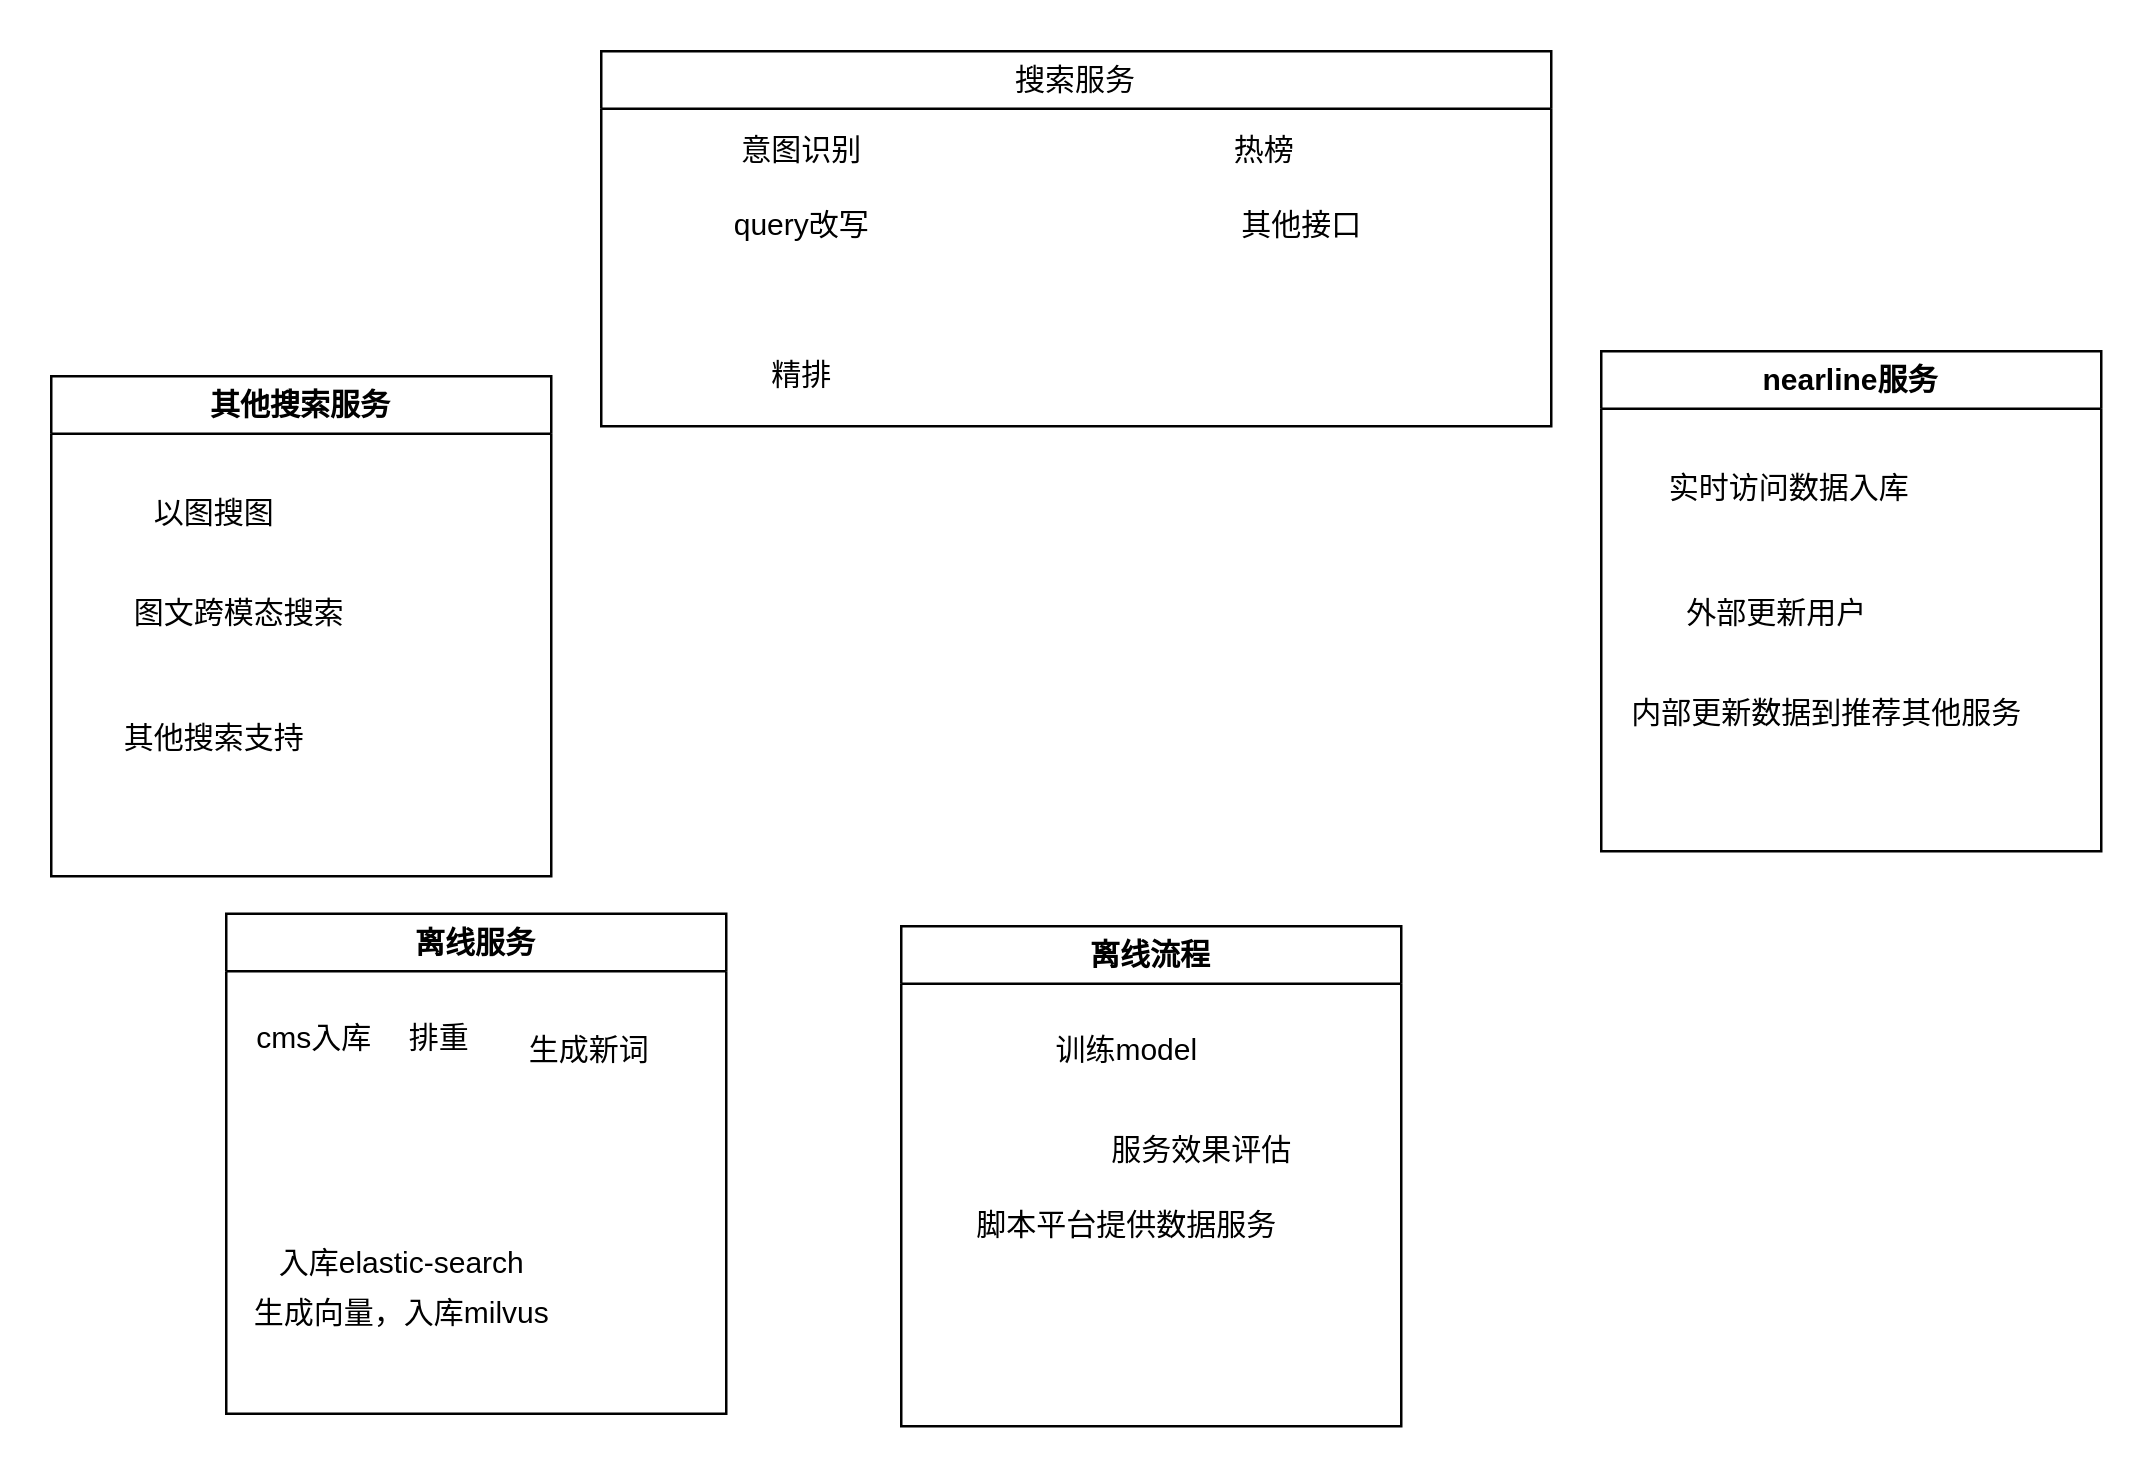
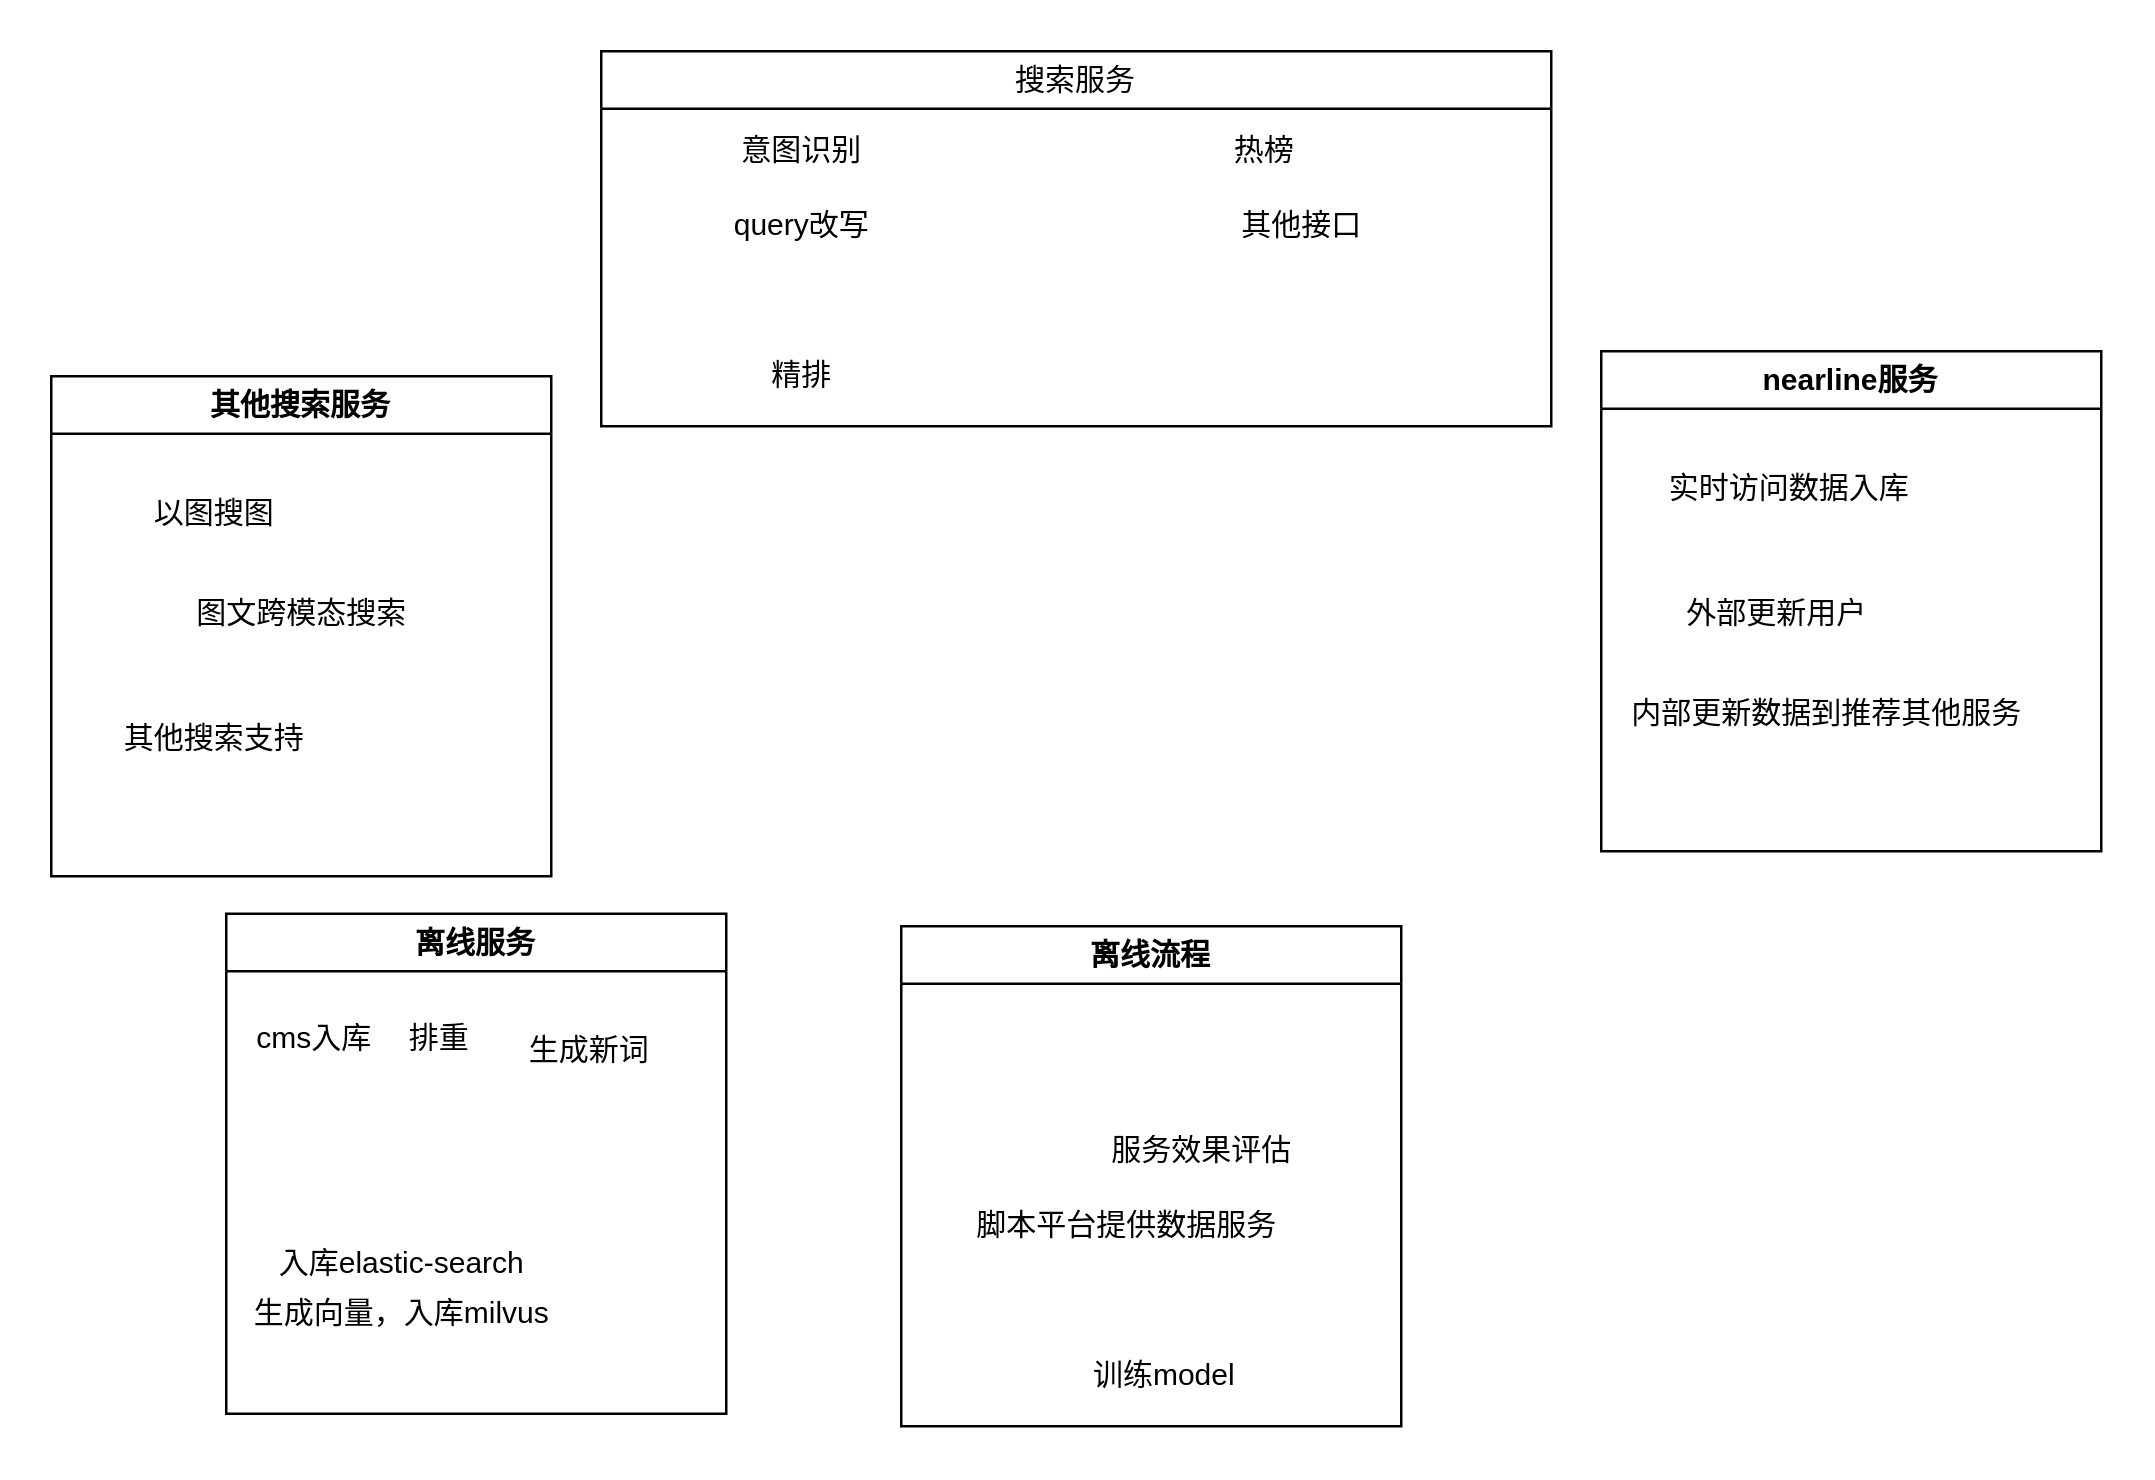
(239, 614) -> (301, 614)
(1126, 1051) -> (1164, 1376)
